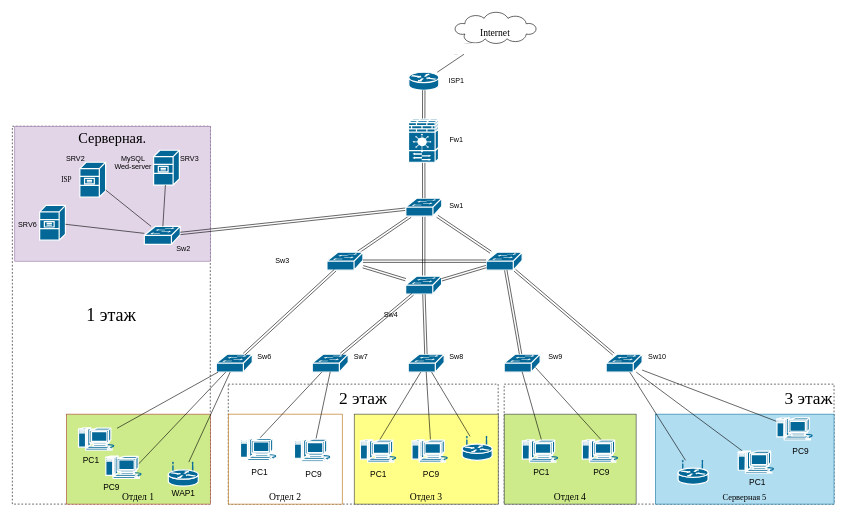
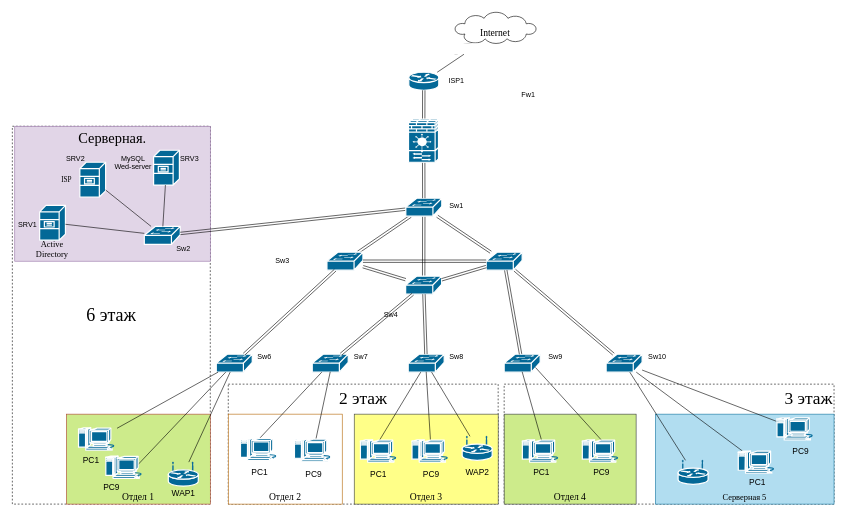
(456, 140) -> (528, 95)
(28, 225) -> (28, 225)
none -> (52, 249)
(111, 315) -> (111, 315)
none -> (477, 473)
